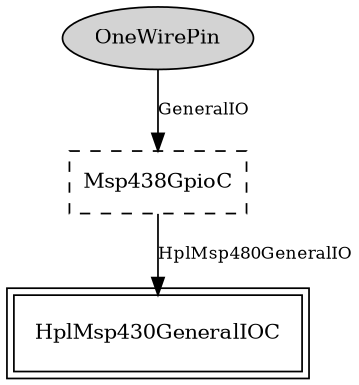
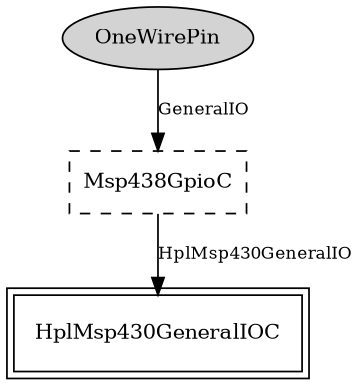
(255, 254) -> (255, 254)
